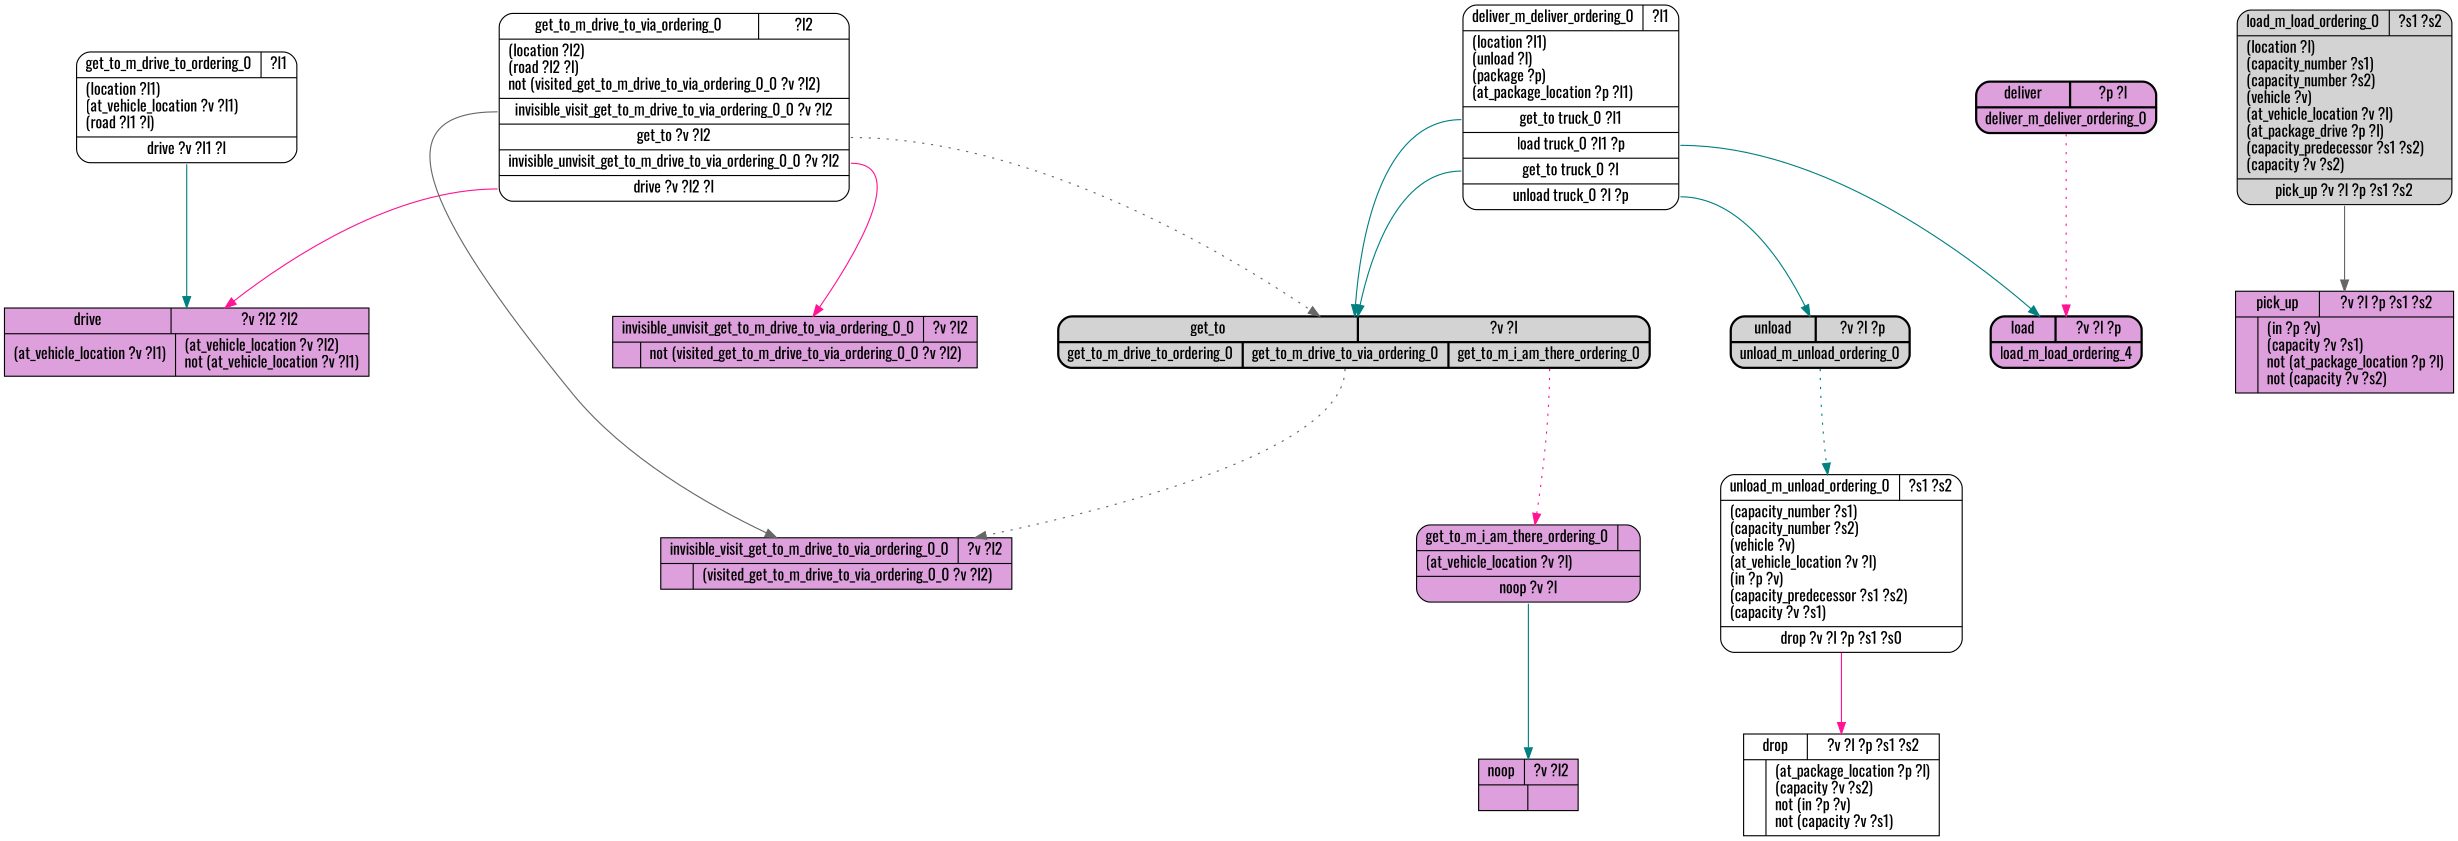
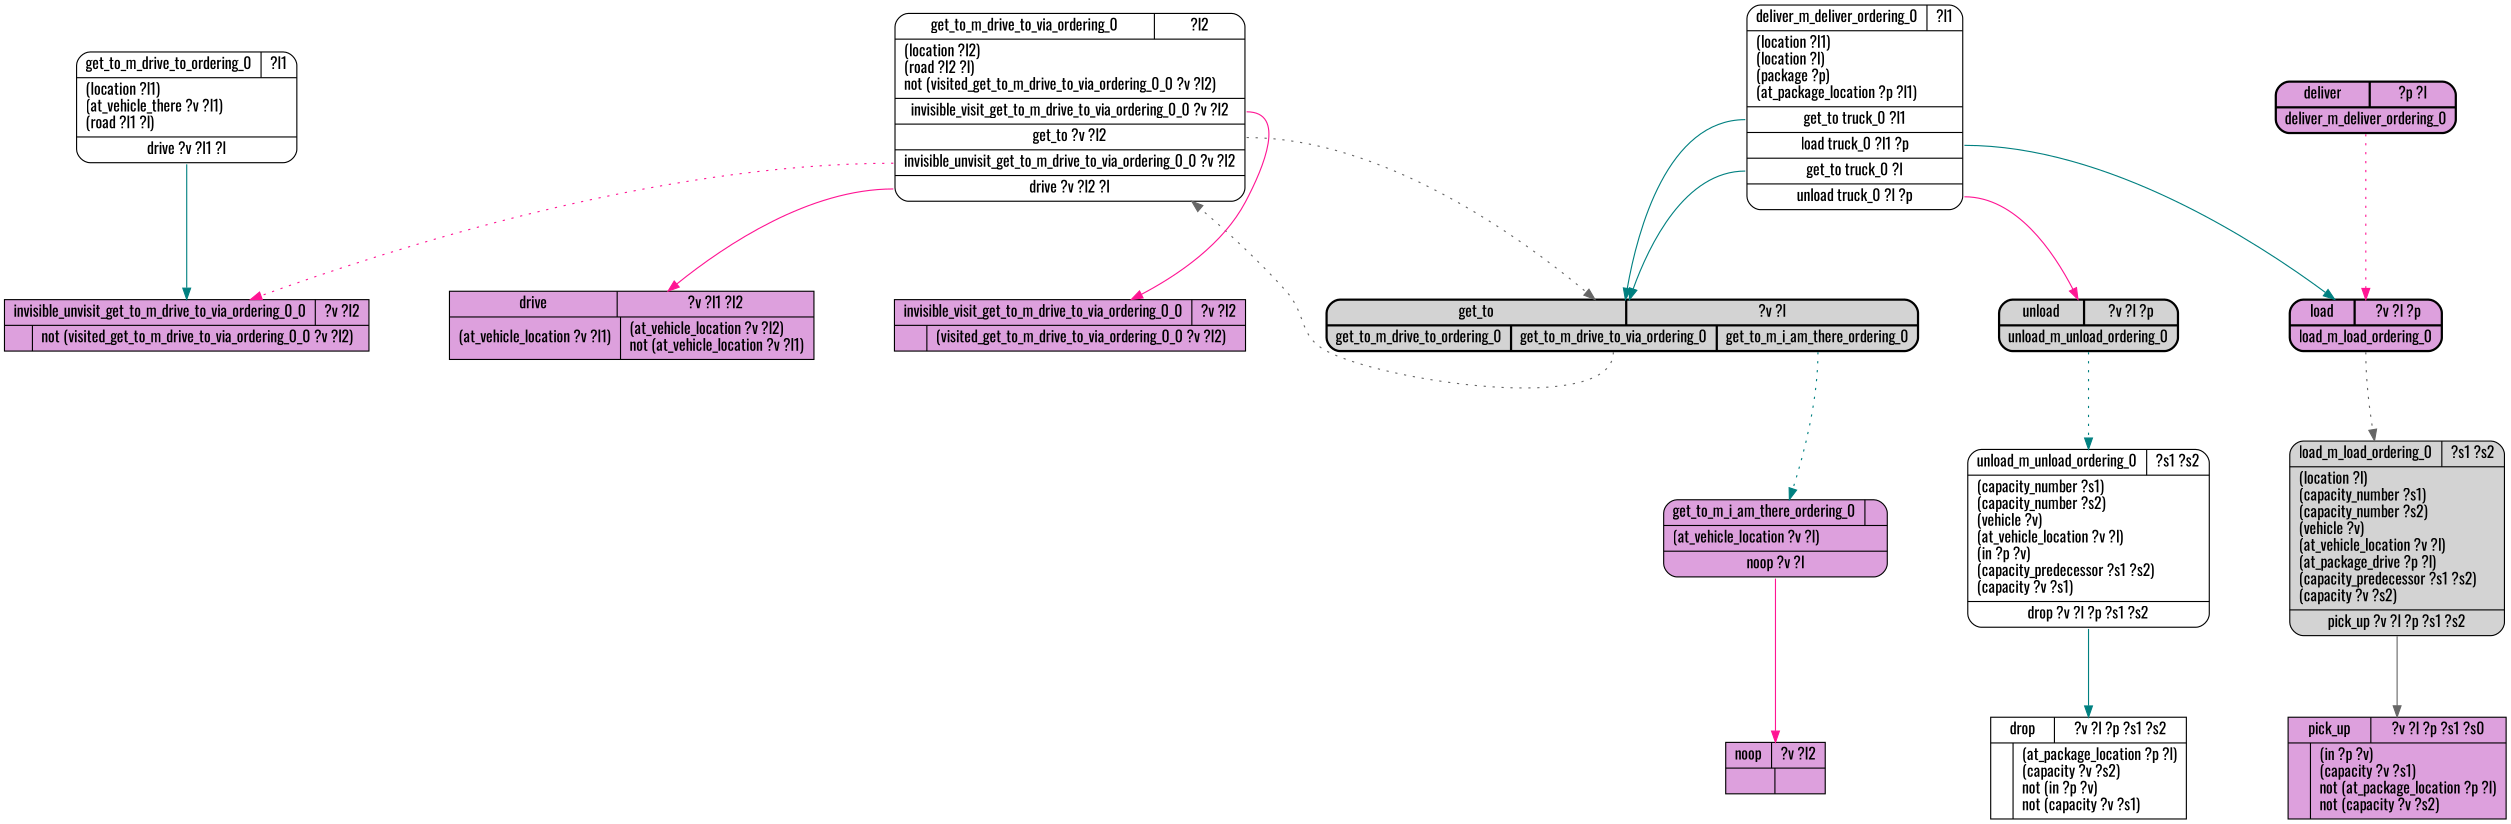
(1503, 60) -> (1791, 60)
(162, 107) -> (155, 107)
(187, 230) -> (187, 226)
(864, 232) -> (572, 204)
(1756, 234) -> (2030, 228)
(2386, 304) -> (2438, 730)
(270, 320) -> (716, 304)
(532, 342) -> (1237, 216)
(2066, 354) -> (2366, 338)
none -> (2368, 391)
(1546, 441) -> (1810, 421)
(1185, 483) -> (1380, 369)
(1841, 639) -> (2089, 614)
(1528, 676) -> (1775, 655)
(1841, 688) -> (2089, 667)
